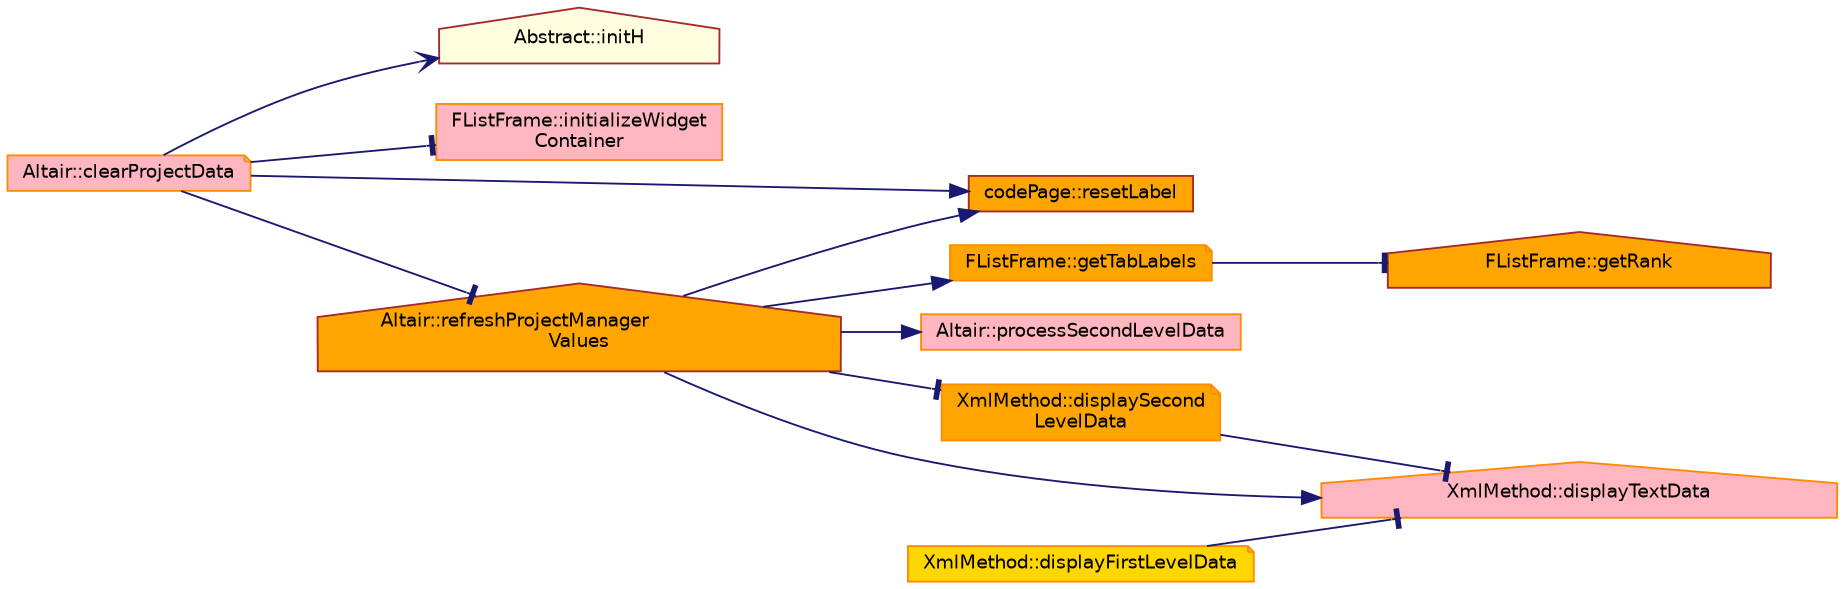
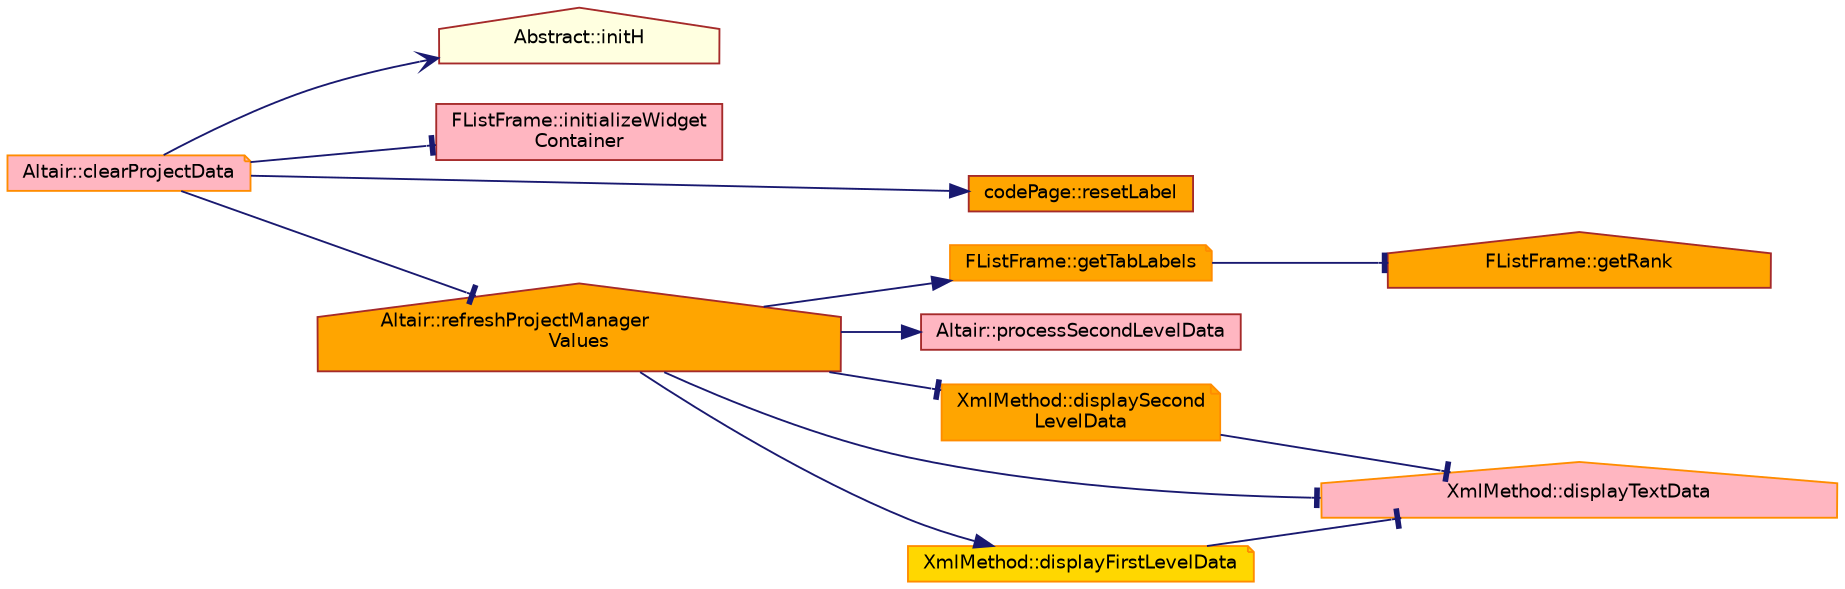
(579, 132) -> (579, 132)
(820, 252) -> (802, 468)
(1081, 332) -> (1081, 332)
(980, 470) -> (980, 470)
